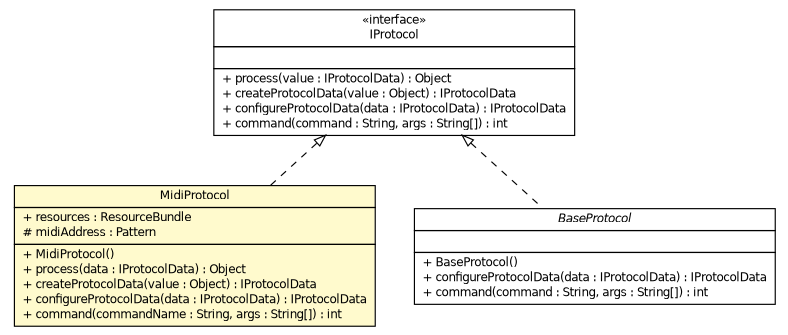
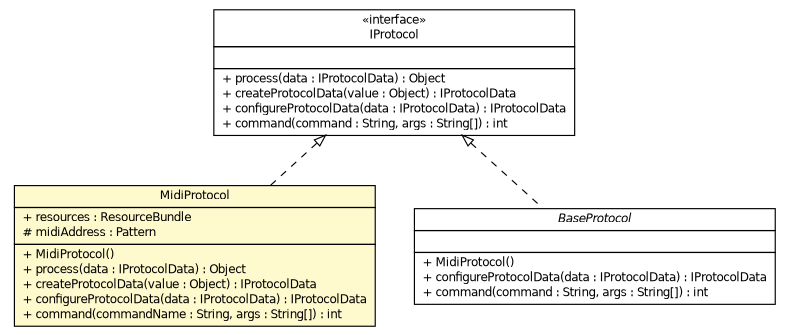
(337, 79) -> (334, 79)
(470, 263) -> (469, 263)
